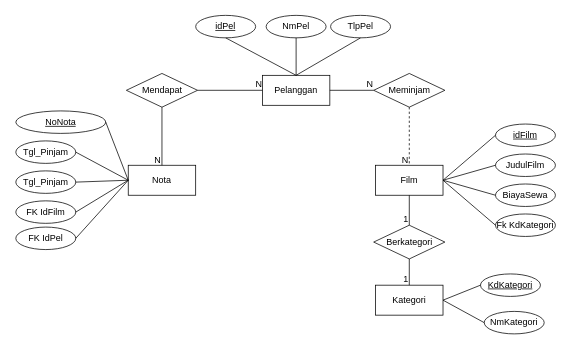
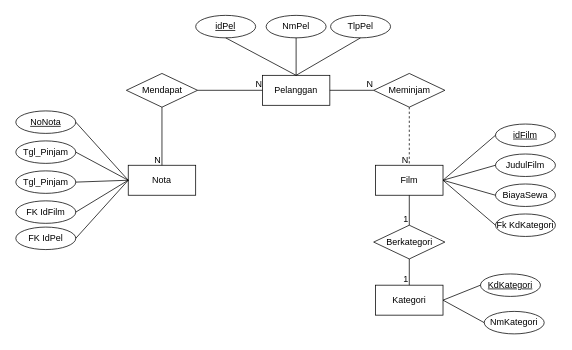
(60, 122) -> (45, 122)
